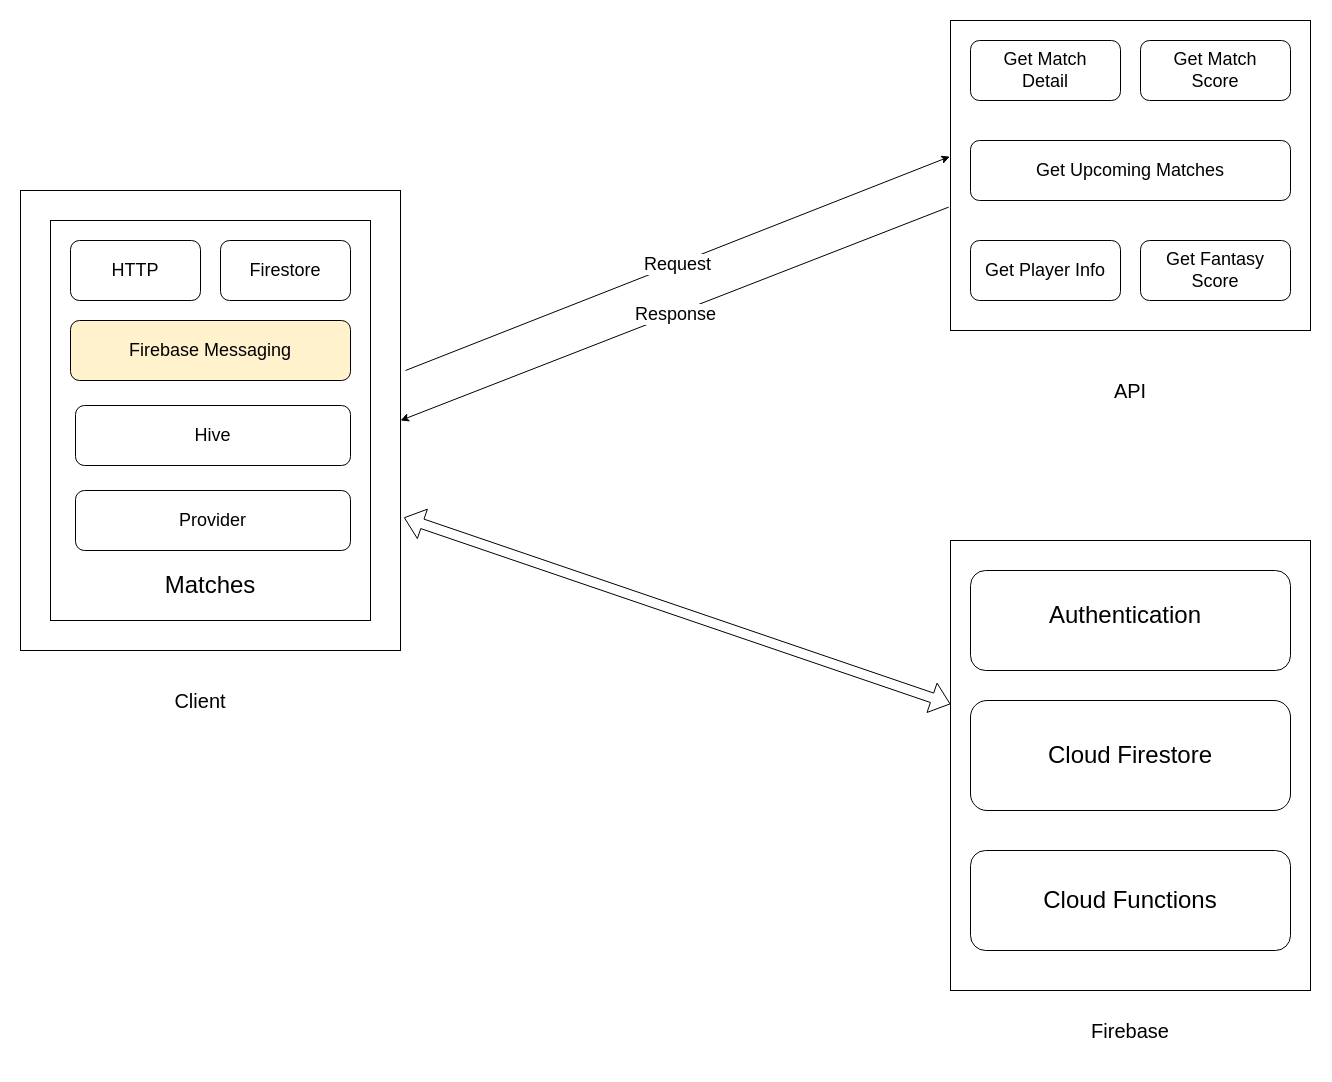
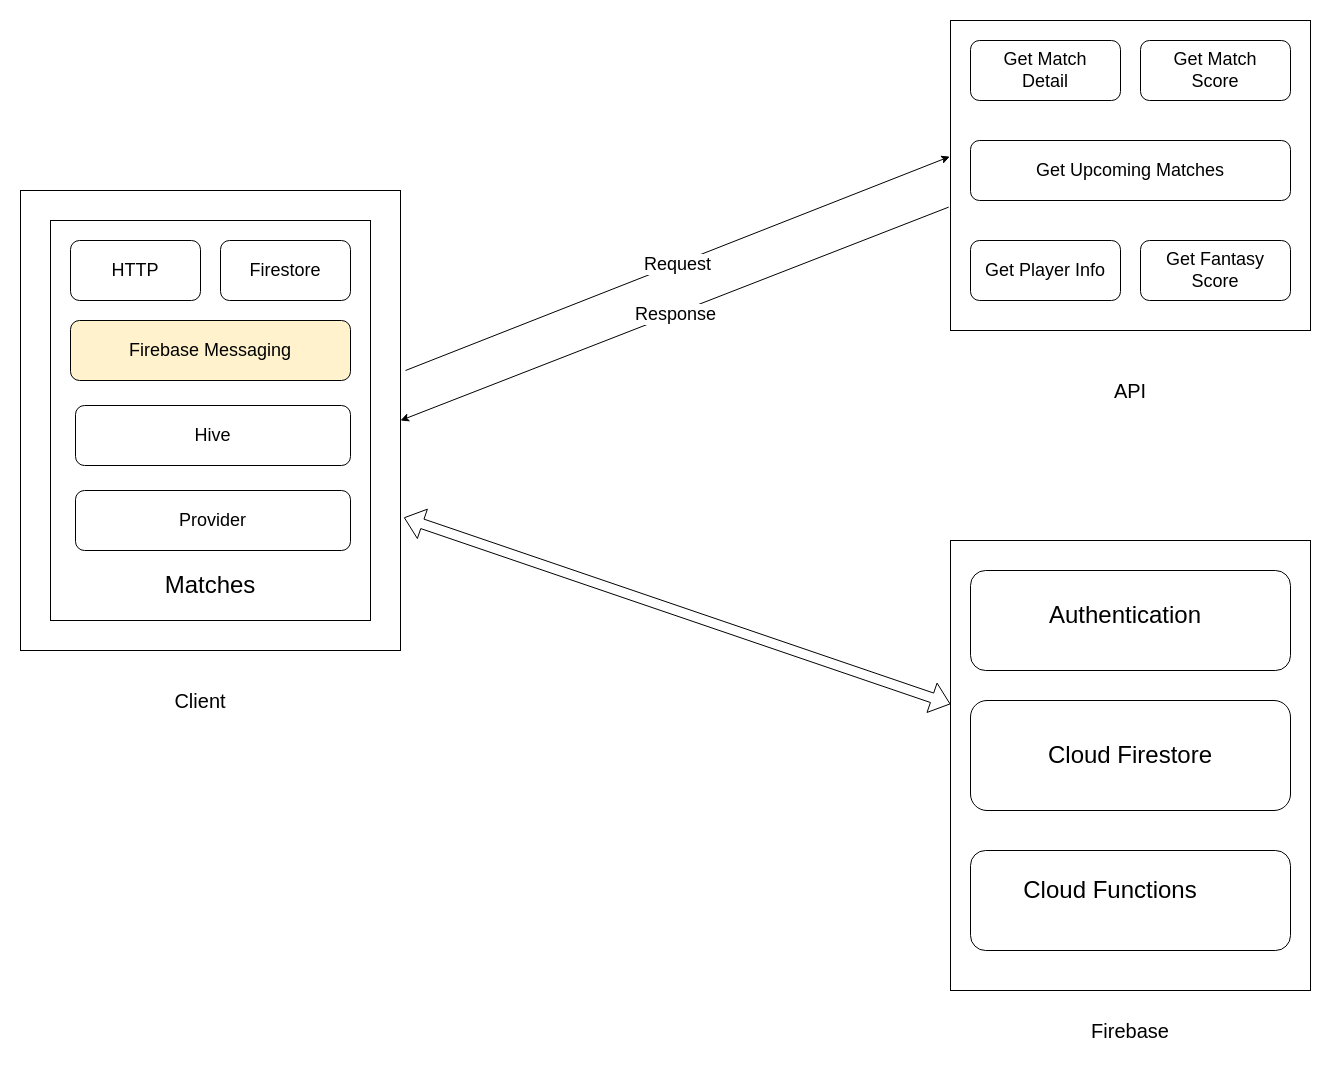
(1131, 901) -> (1111, 891)
